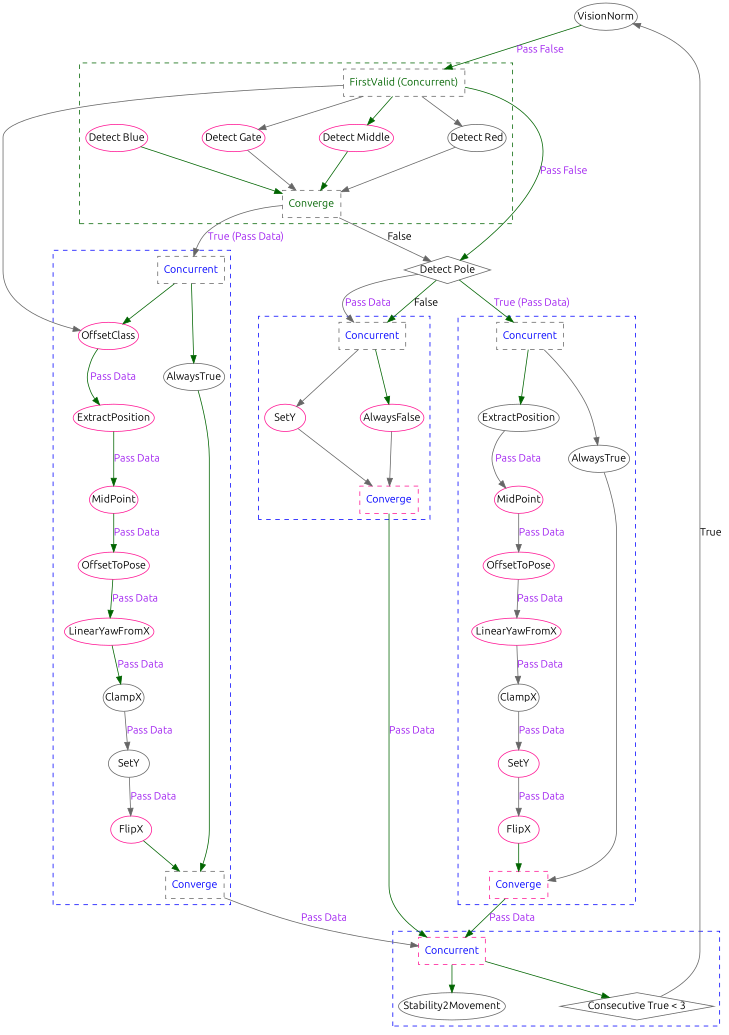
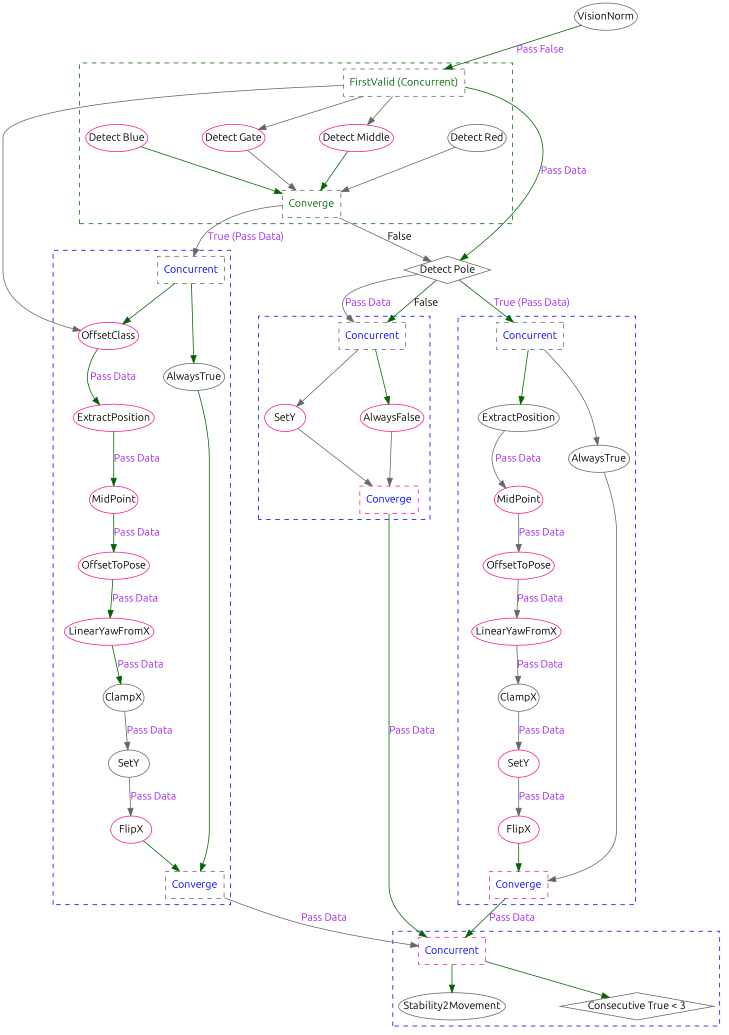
(383, 108) -> (383, 108)
(439, 109) -> none
(564, 171) -> (564, 171)
(700, 505) -> none
